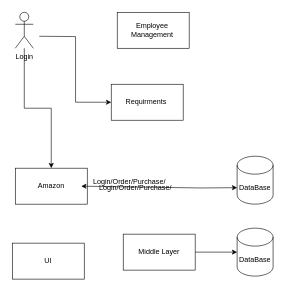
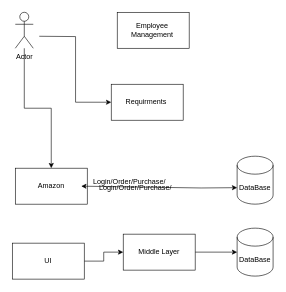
(25, 57) -> (25, 57)
none -> (104, 261)
